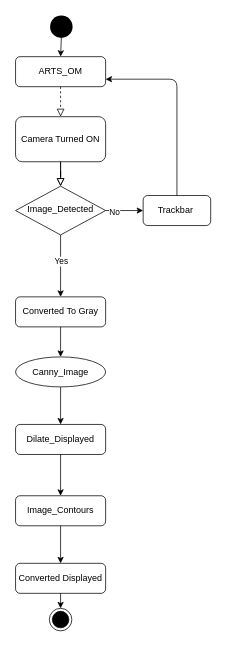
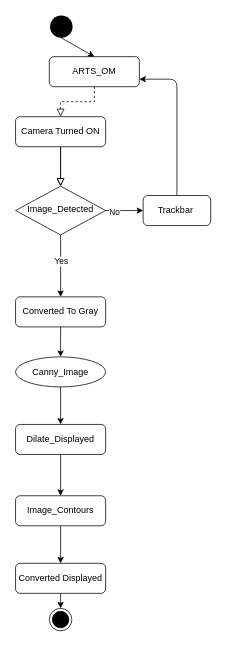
(60, 72) -> (94, 72)
(60, 139) -> (60, 132)
